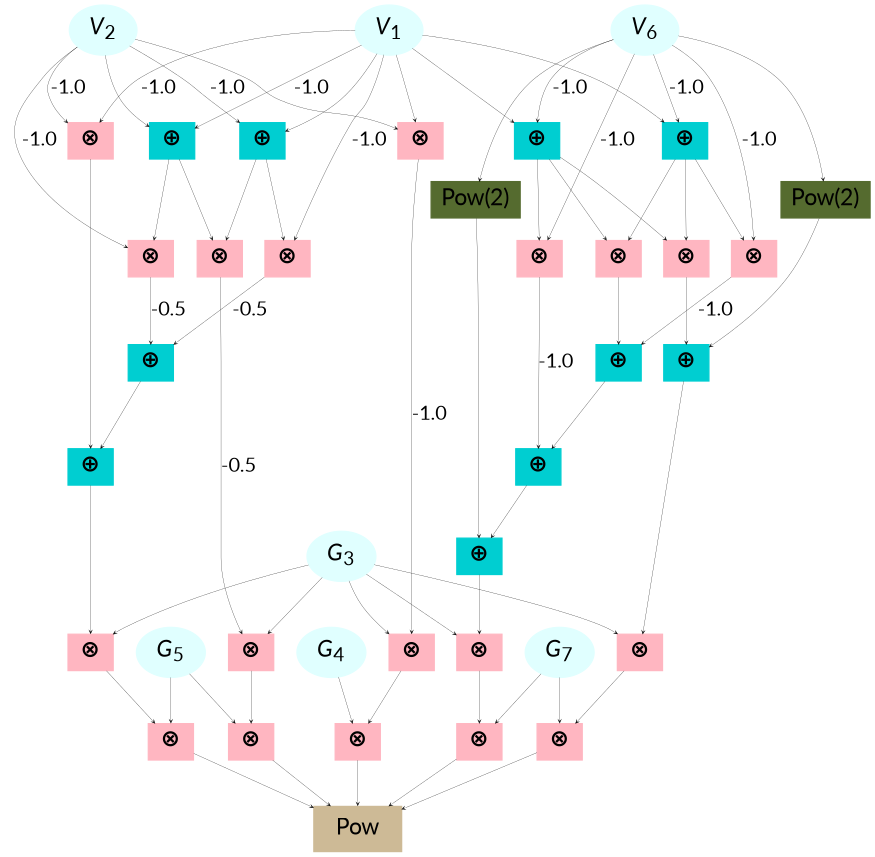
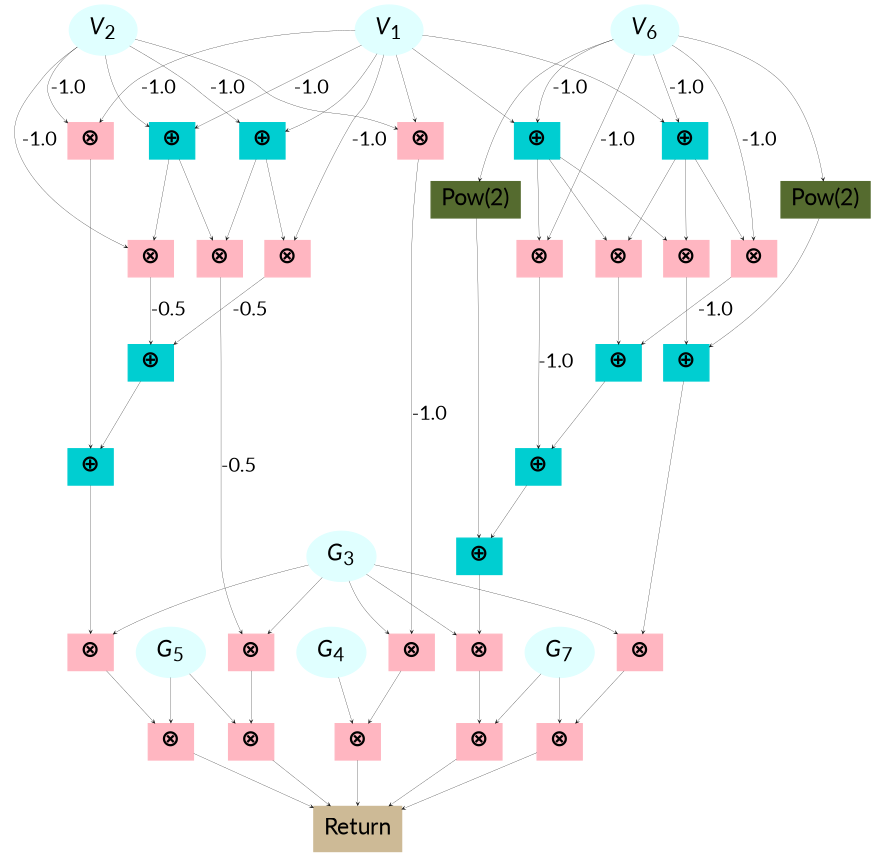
(358, 829) -> (358, 829)
